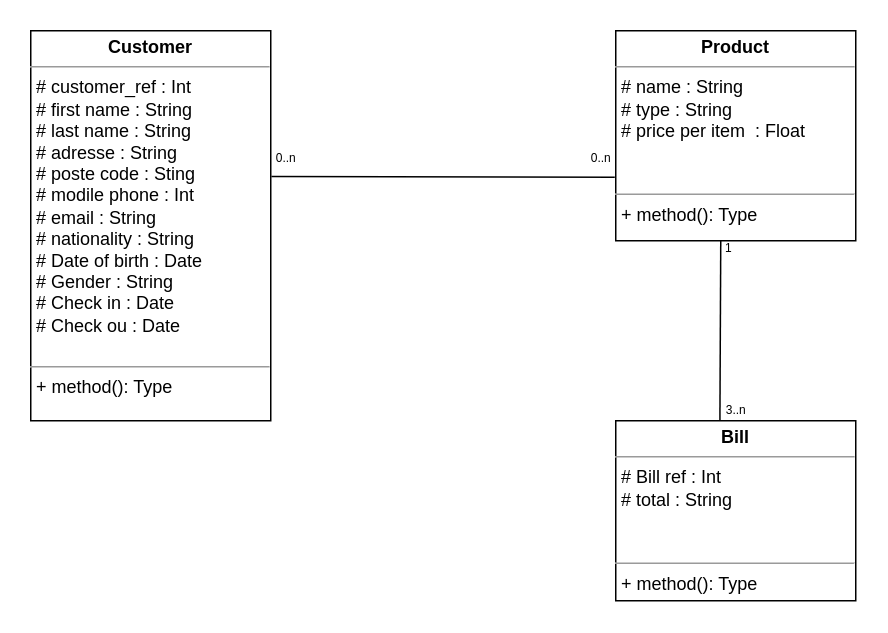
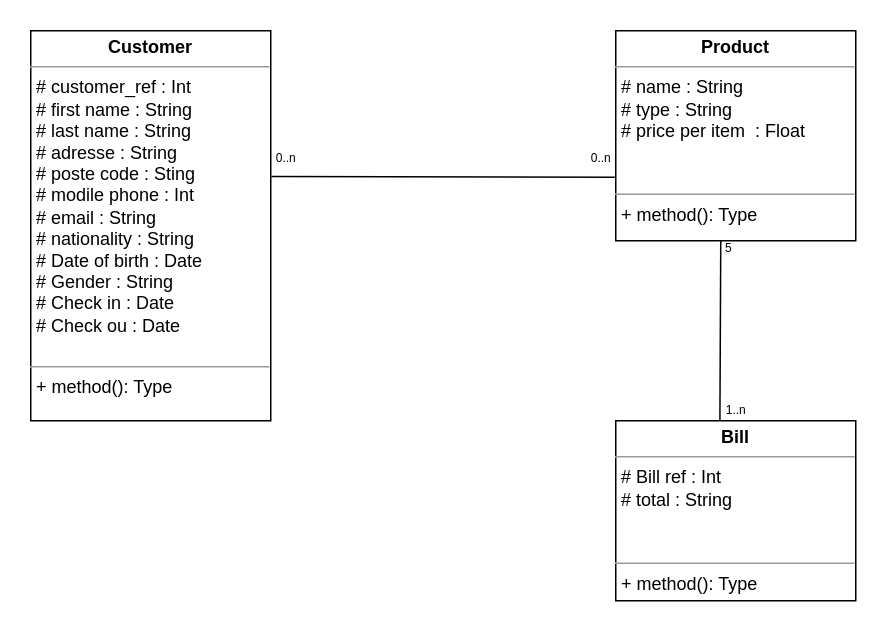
(729, 248) -> (729, 248)
(737, 410) -> (737, 410)
